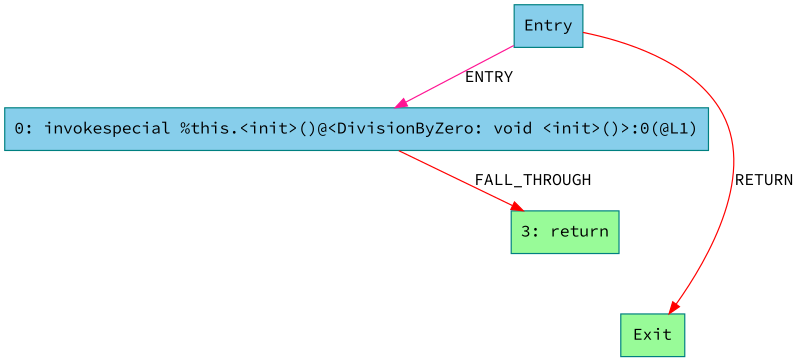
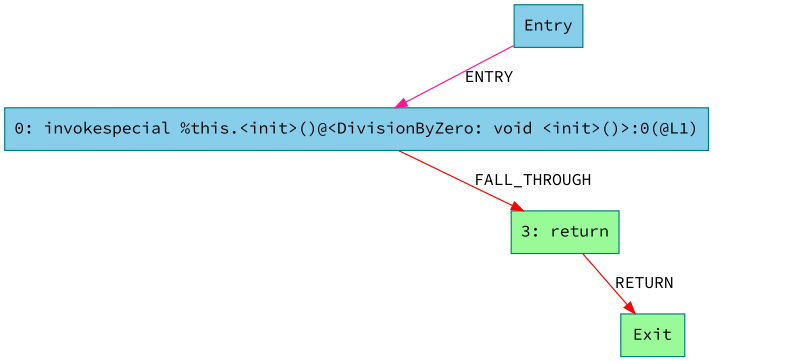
(730, 132) -> (605, 279)
